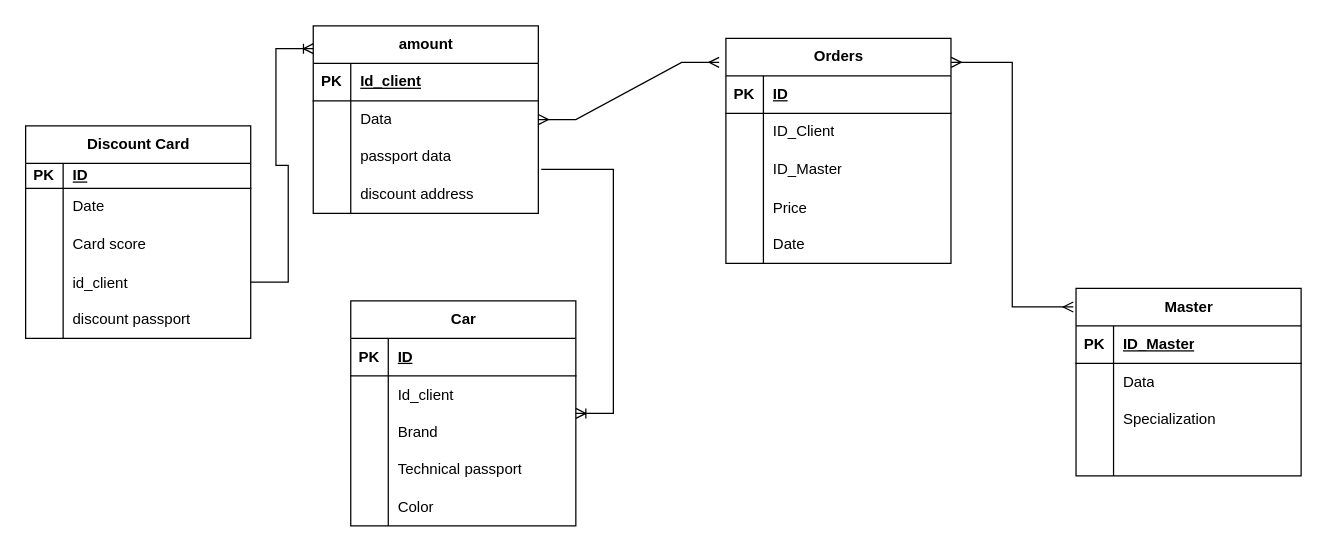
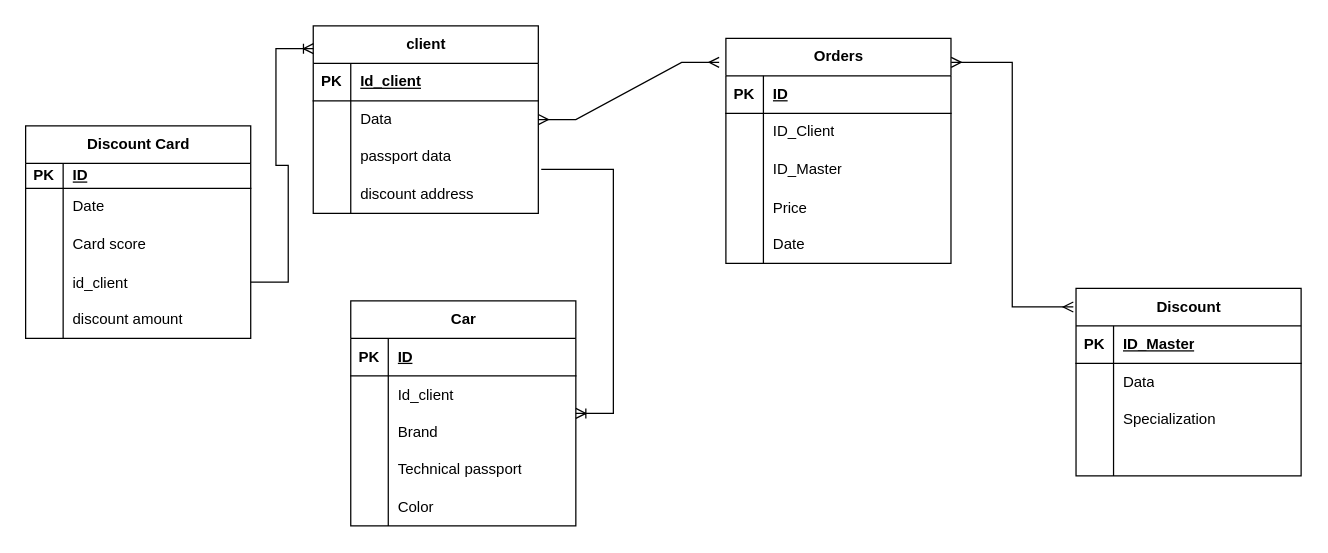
(426, 44) -> (426, 44)
(1189, 307) -> (1189, 307)
(141, 319) -> (132, 319)
